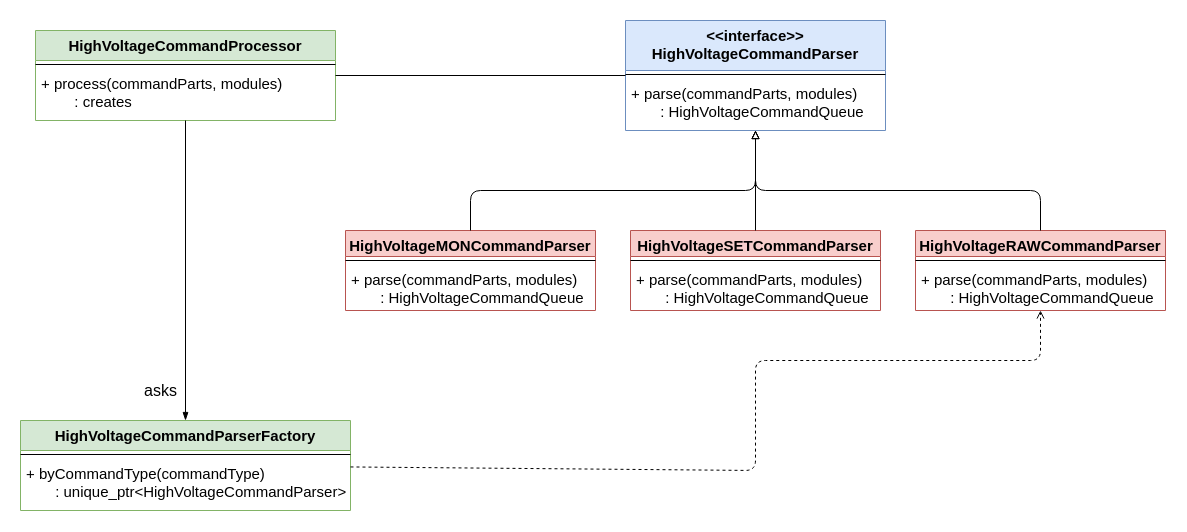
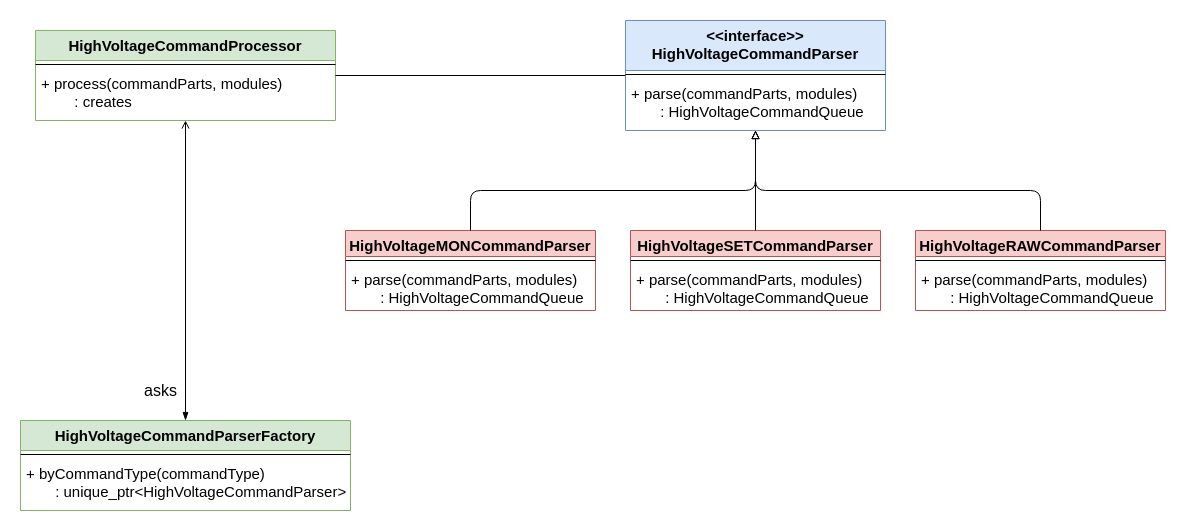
(186, 126) -> (186, 126)
(756, 457) -> none
